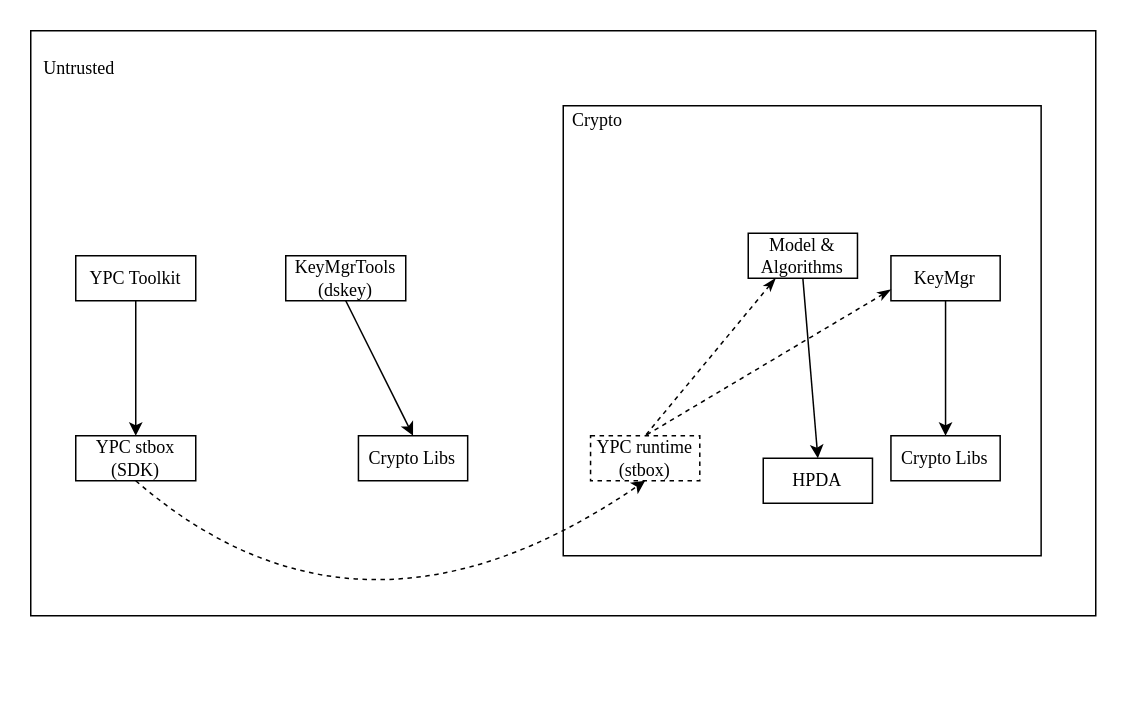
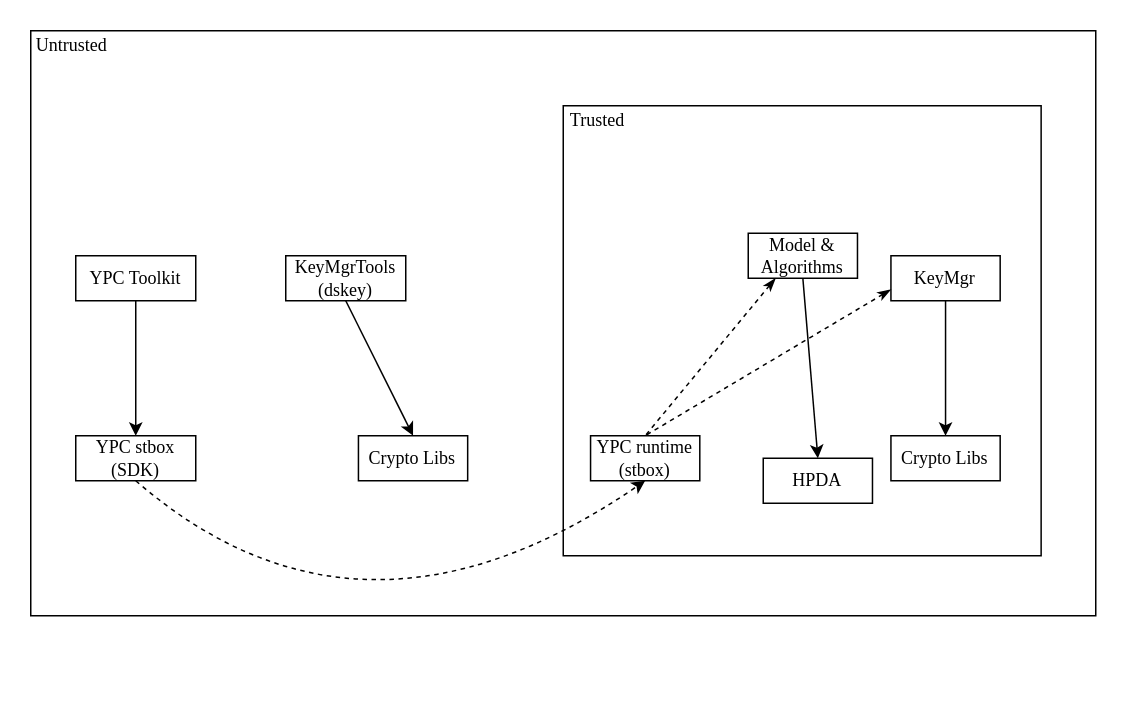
(79, 68) -> (72, 46)
(598, 121) -> (598, 121)
(645, 458) -> (645, 458)
